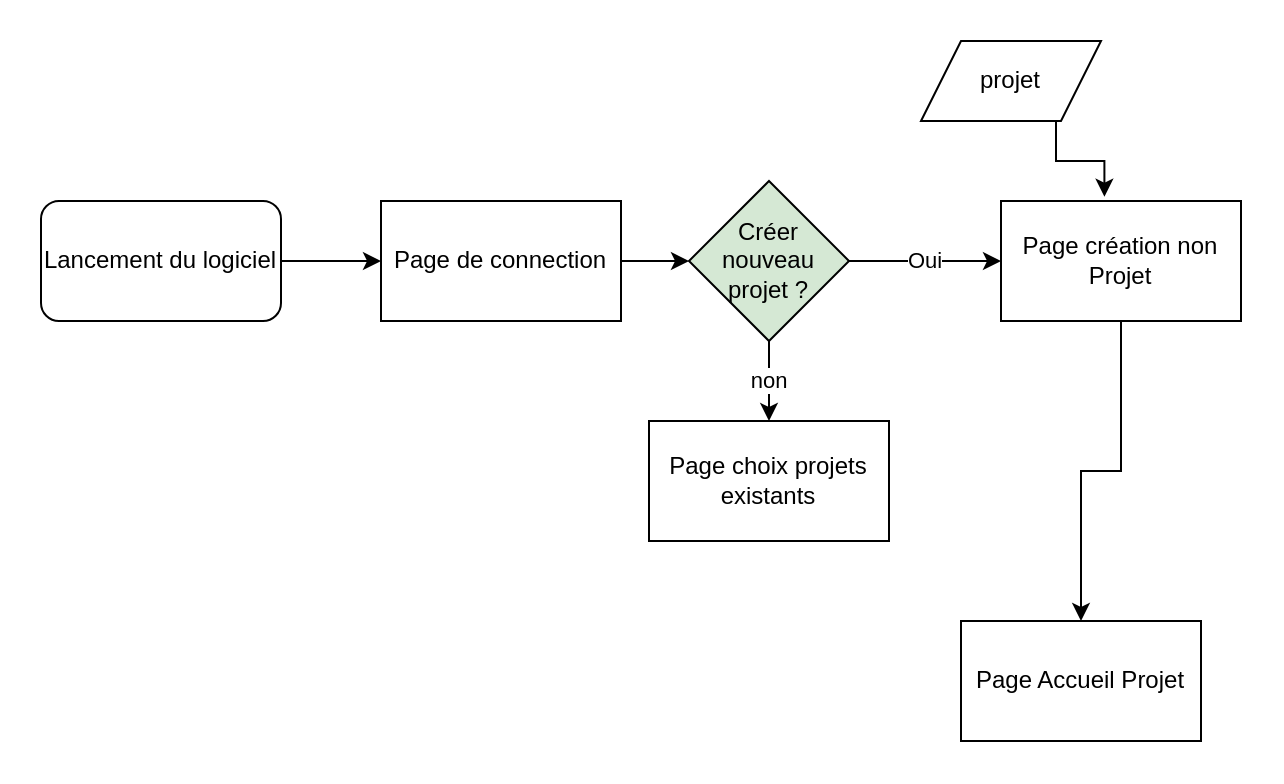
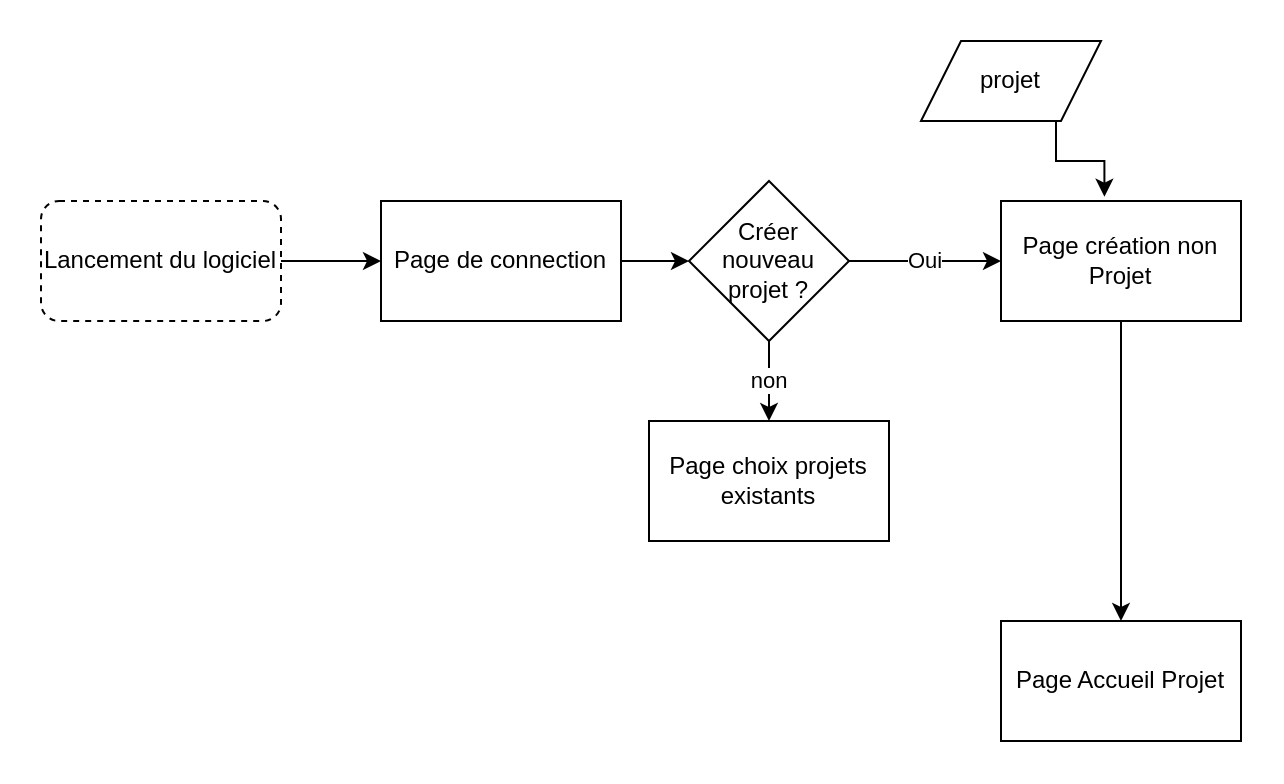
(161, 261) -> (161, 261)
(769, 261) -> (769, 261)
(1081, 681) -> (1121, 681)
